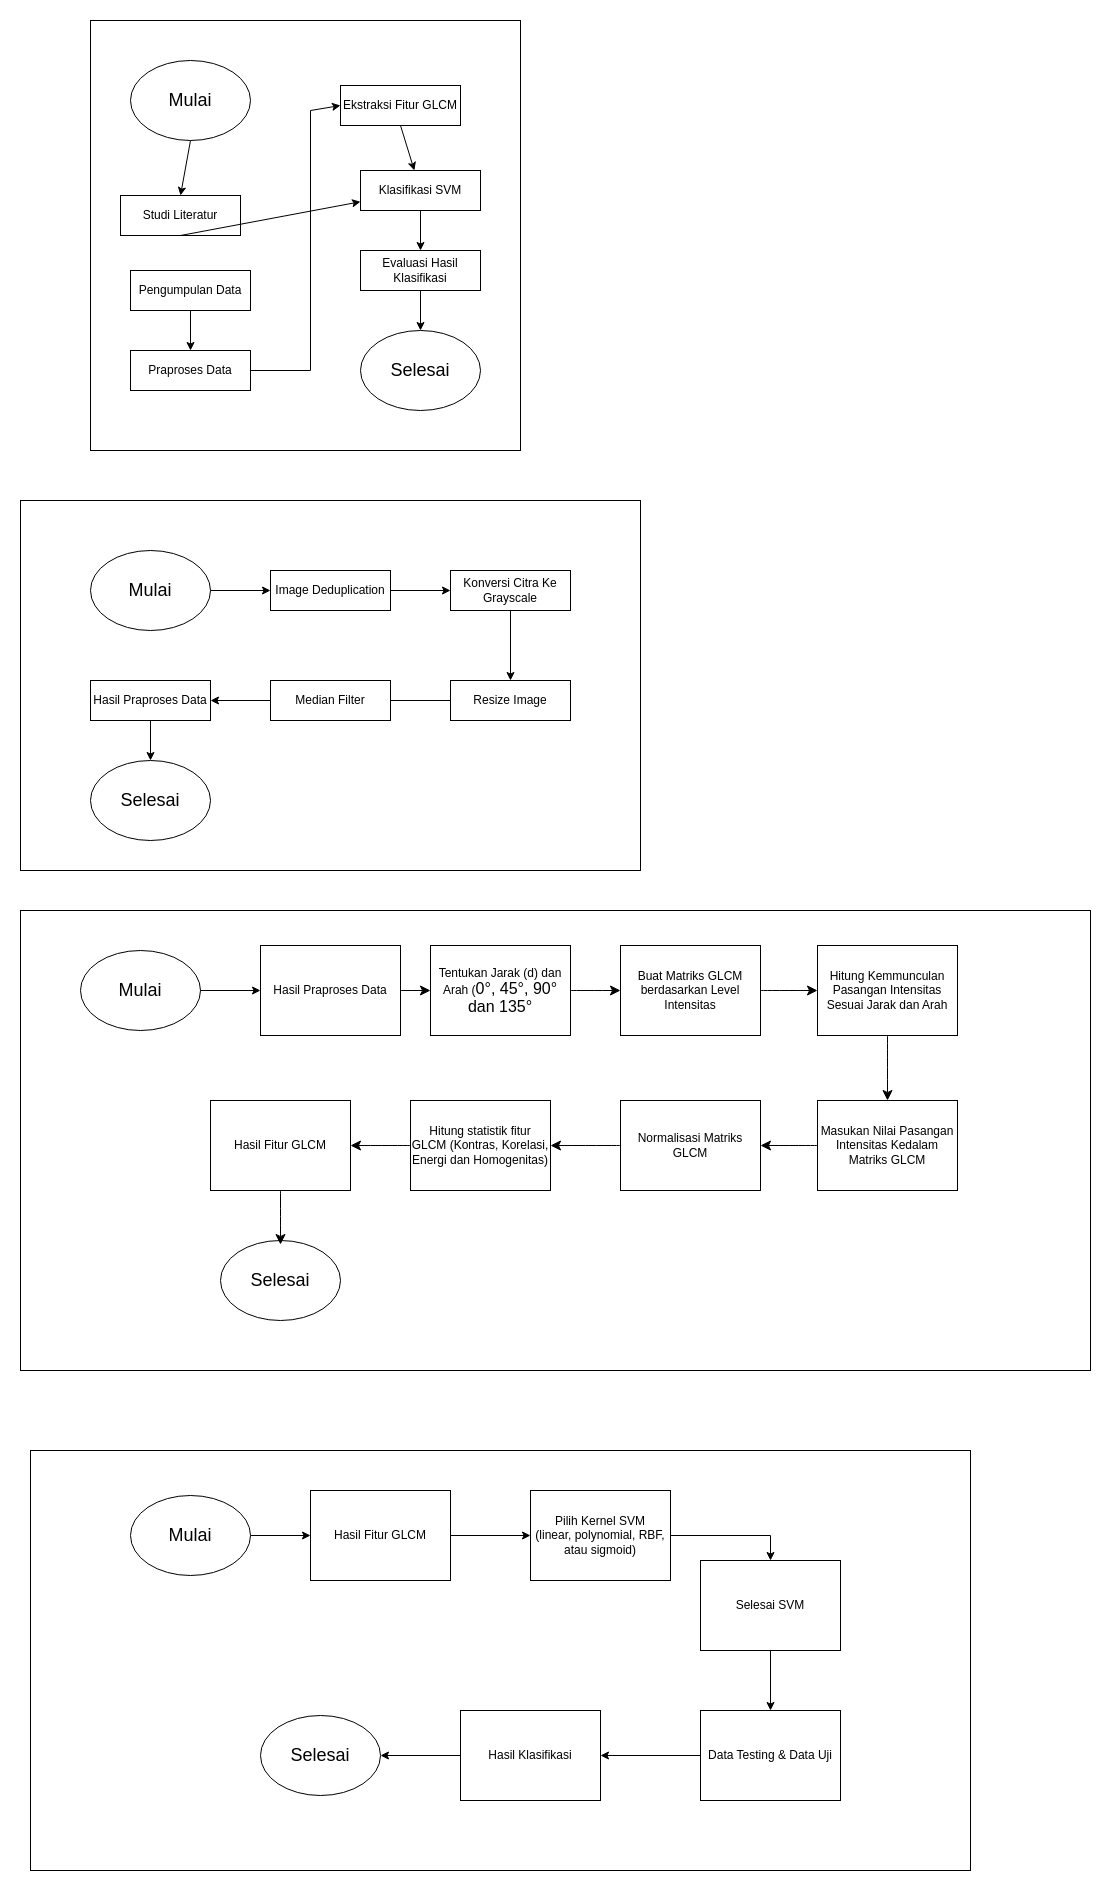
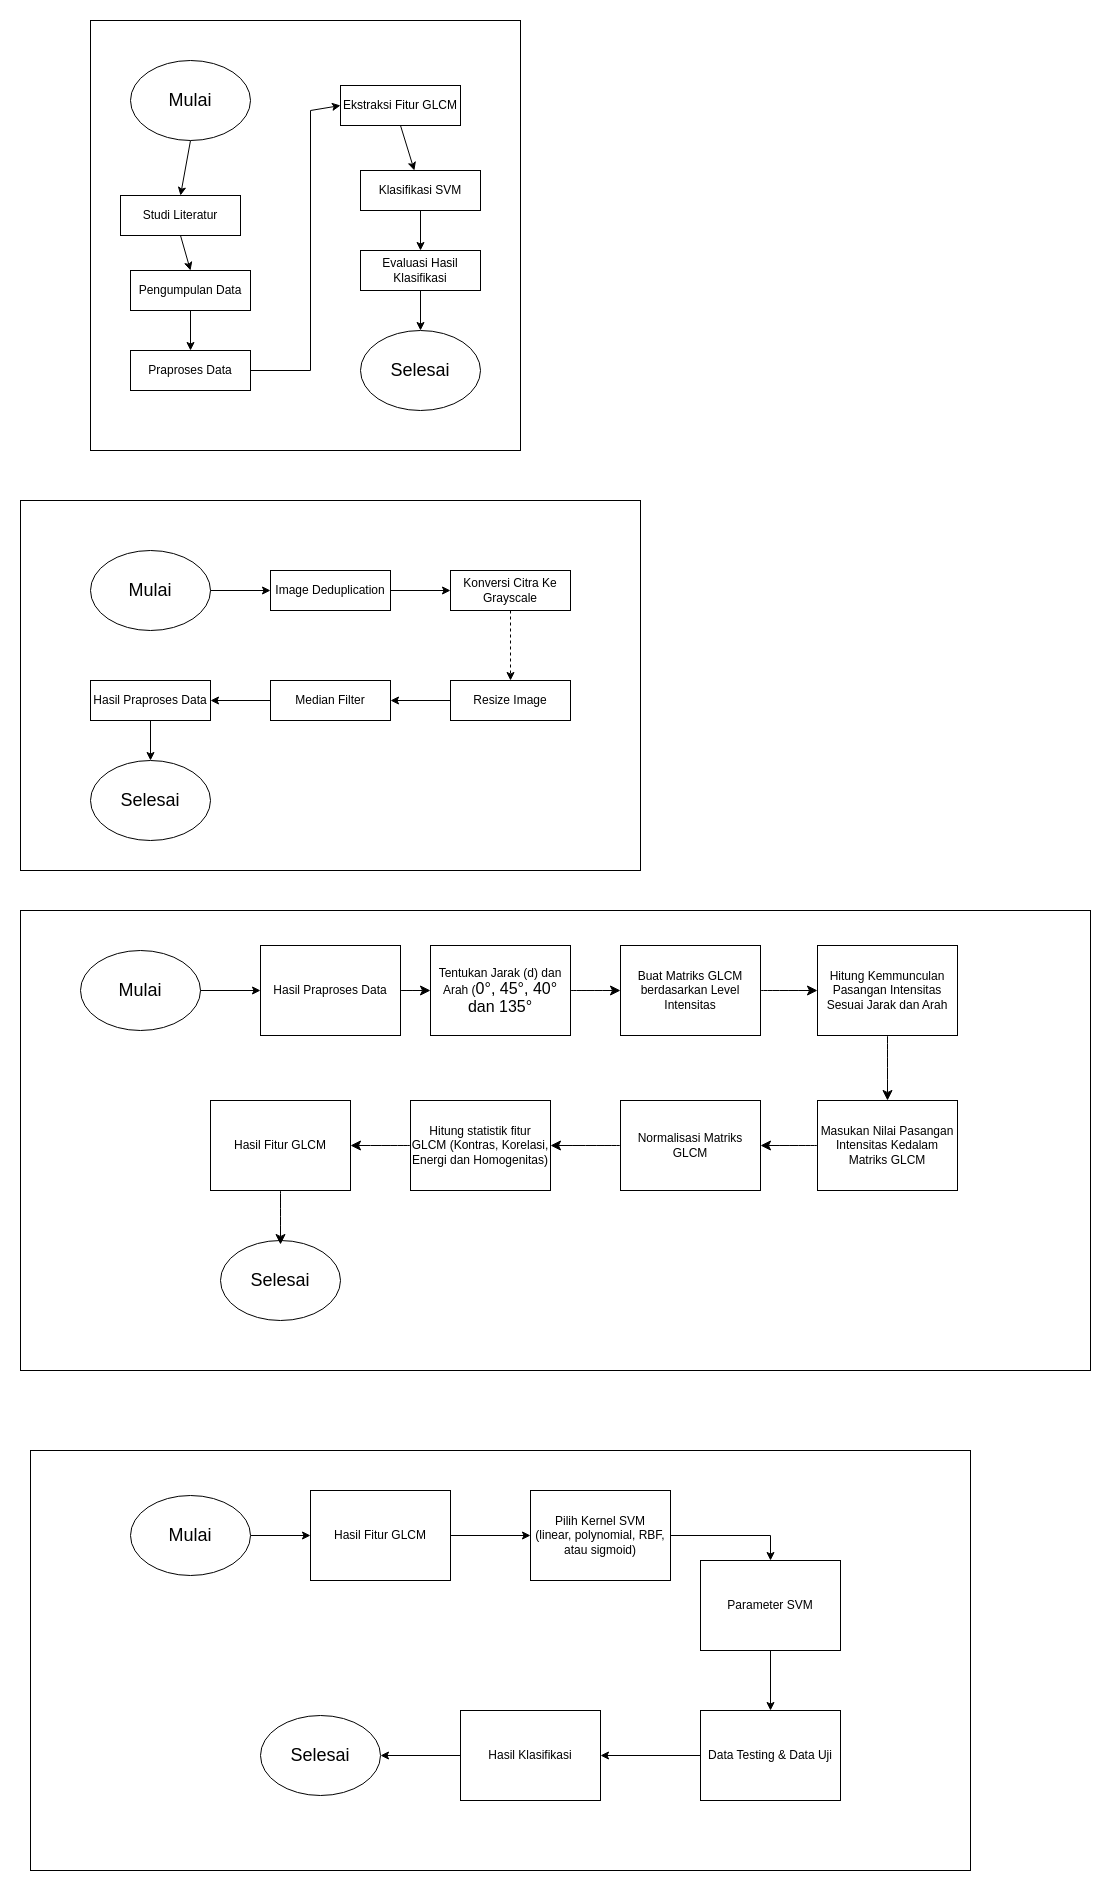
(267, 219) -> (185, 250)
(511, 642) -> (511, 642)
(396, 701) -> (398, 701)
(501, 991) -> (501, 991)
(771, 1606) -> (771, 1606)
